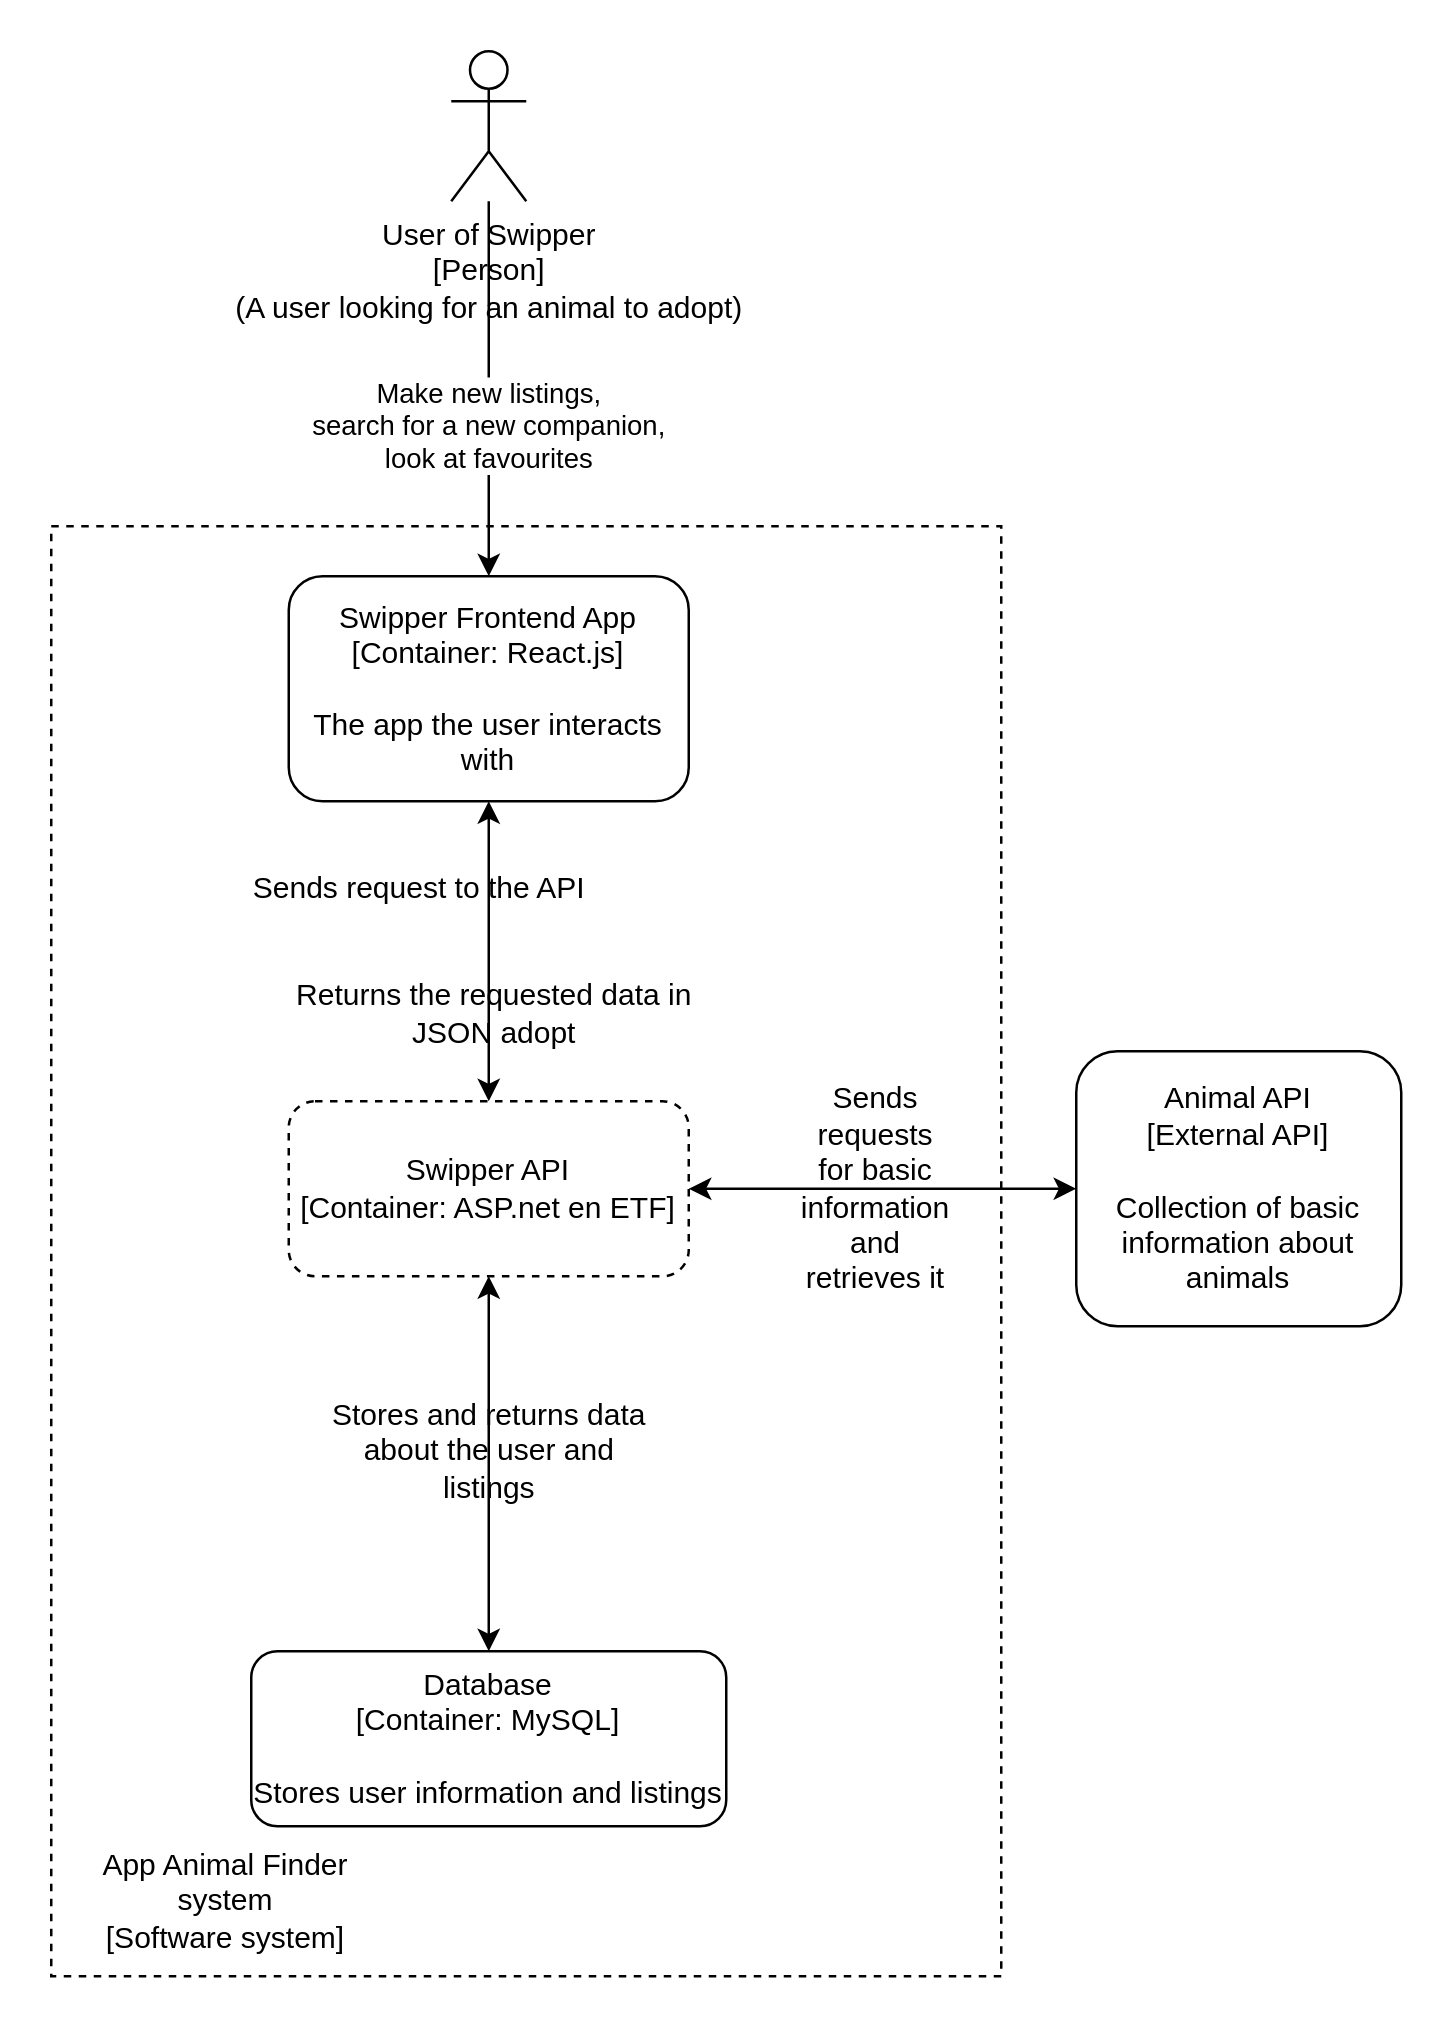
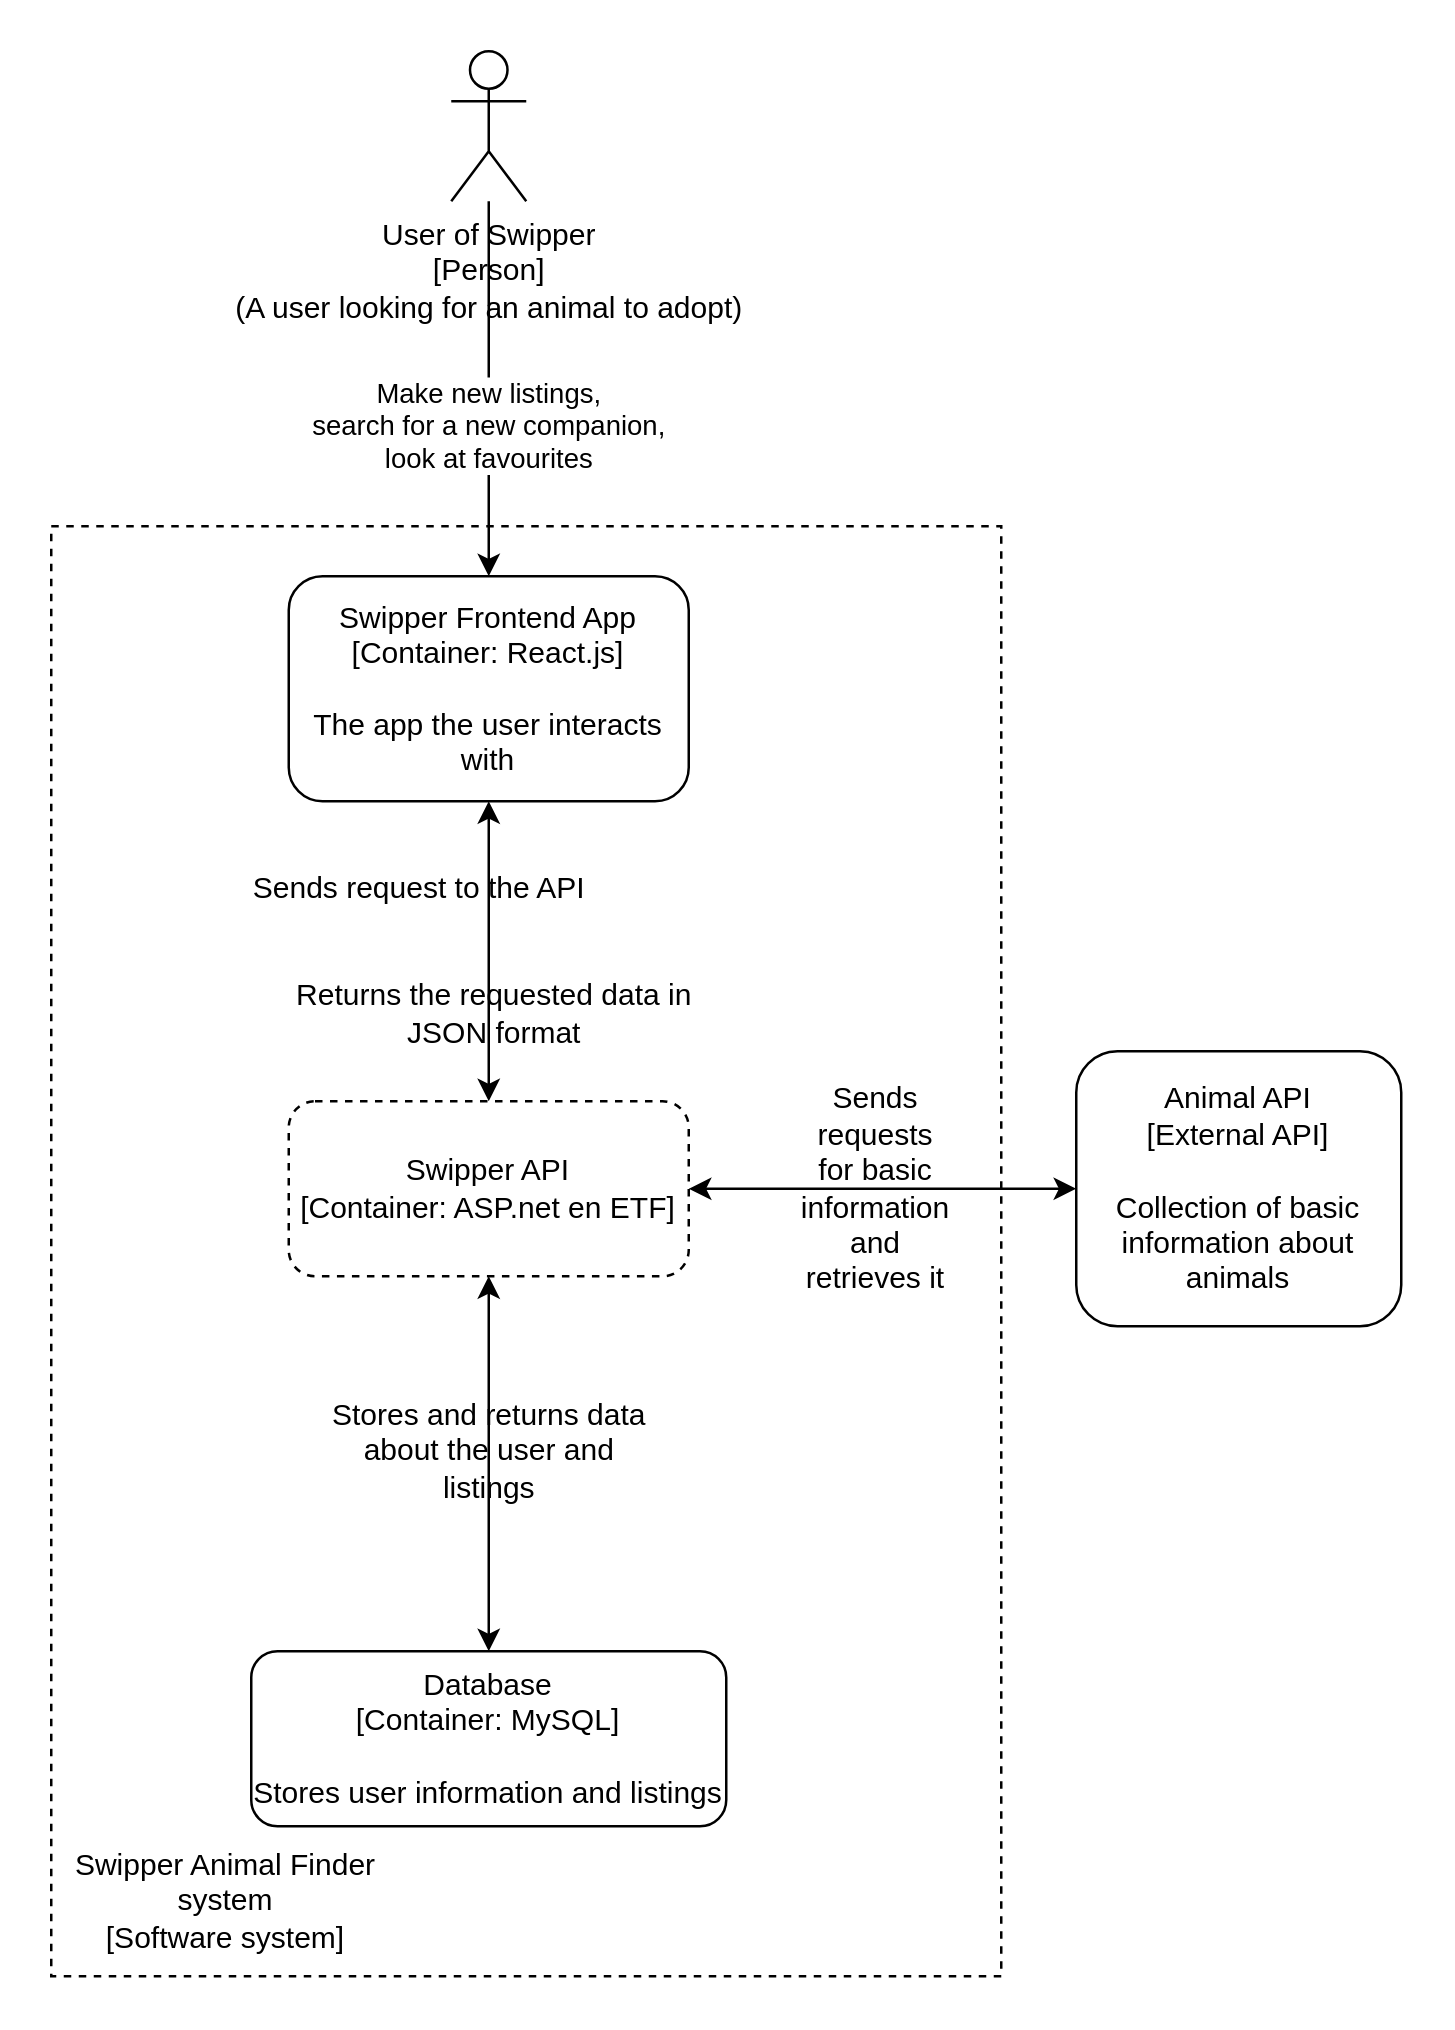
(495, 1014) -> (495, 1014)
(226, 1901) -> (226, 1901)
